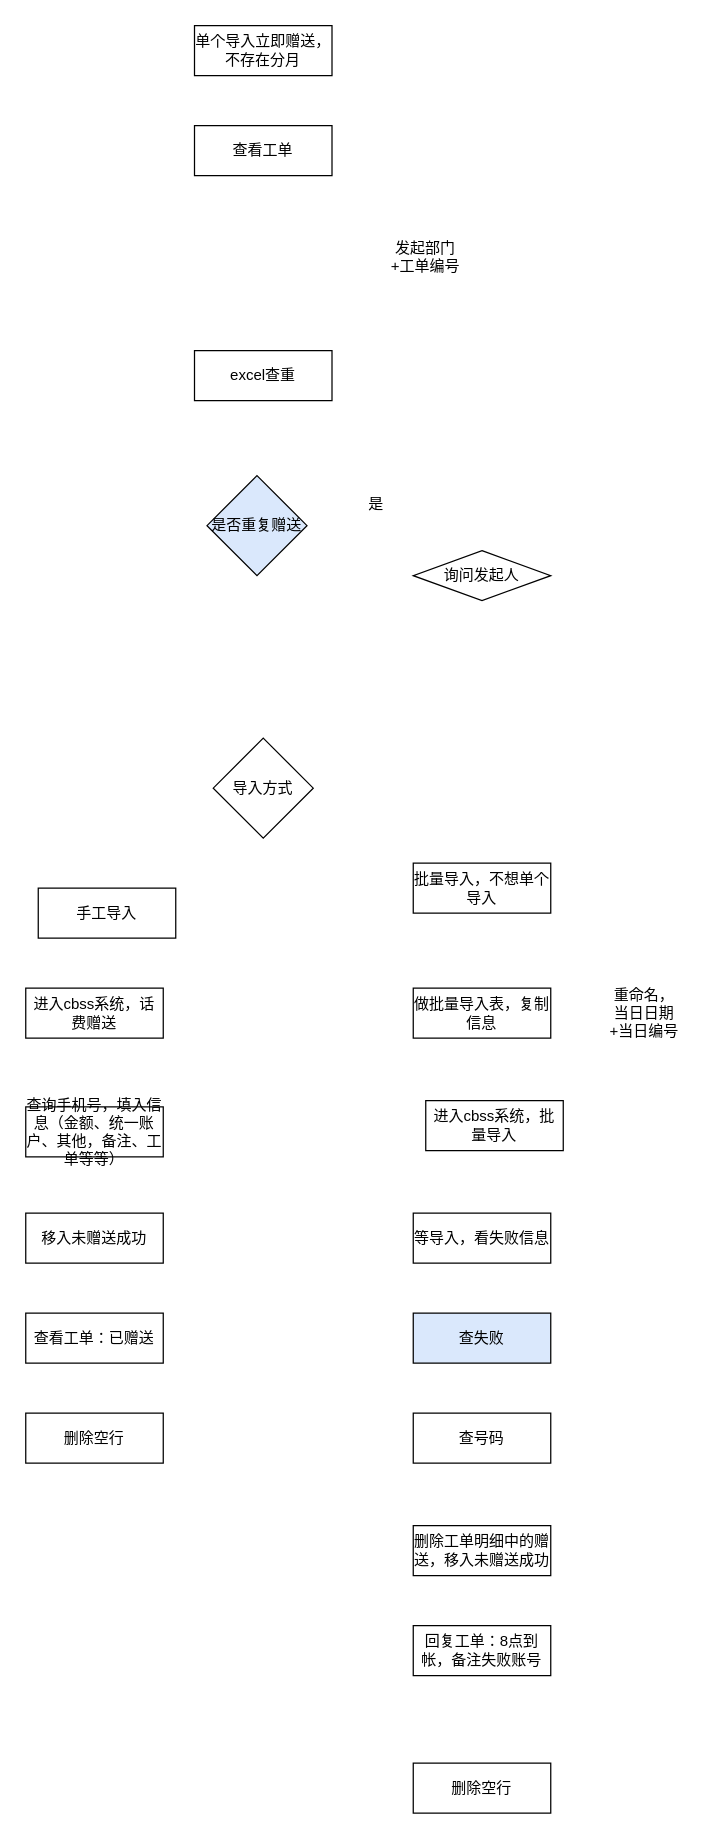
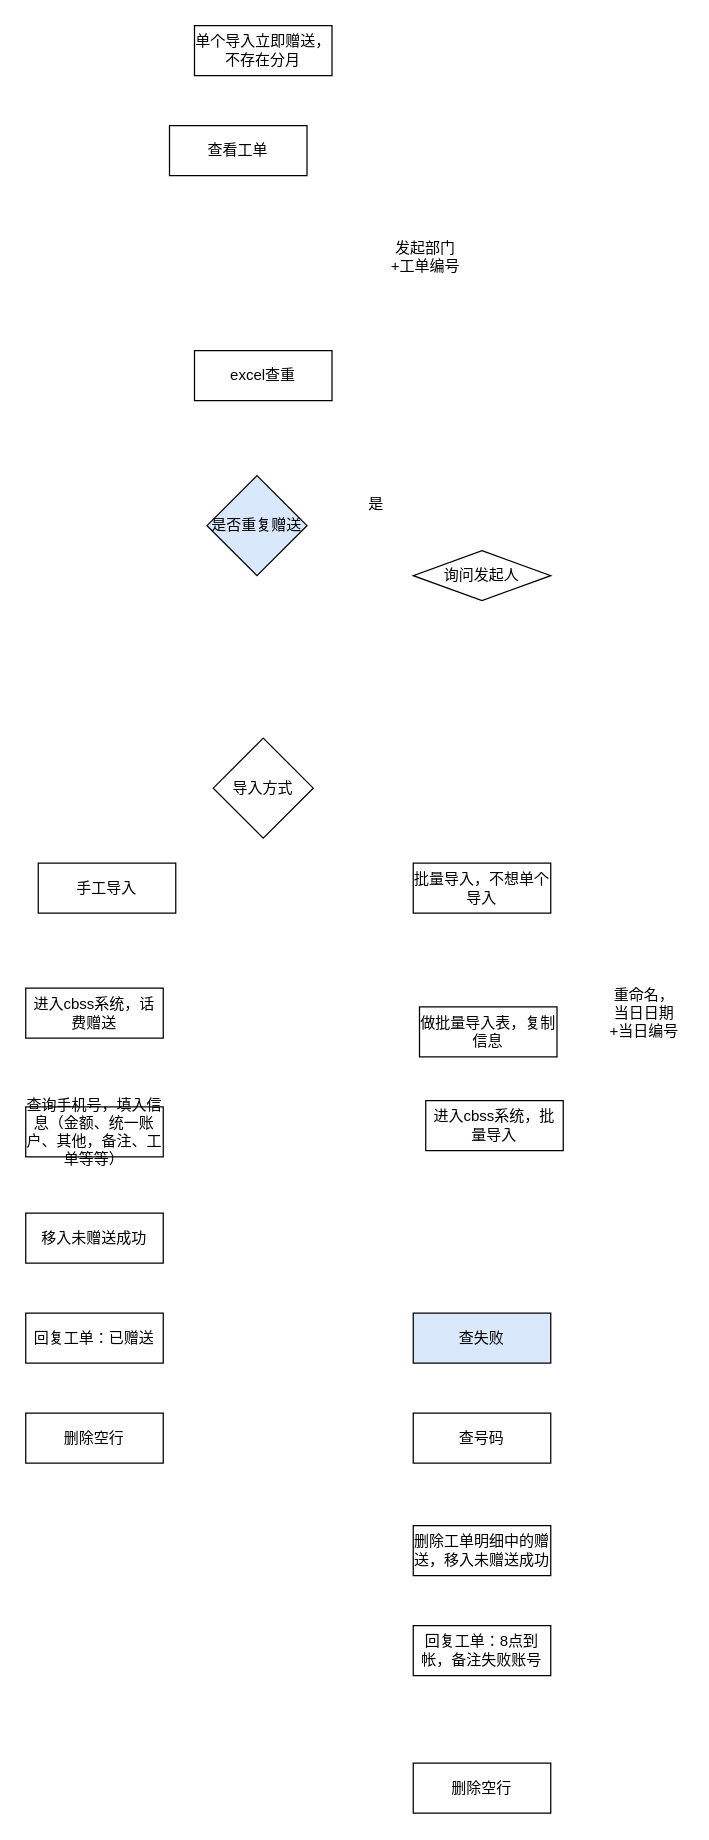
(263, 151) -> (238, 151)
(107, 913) -> (107, 888)
(482, 1013) -> (488, 1032)
(482, 1238) -> none
(94, 1338) -> (94, 1338)
